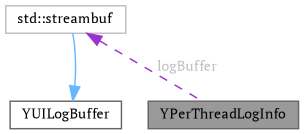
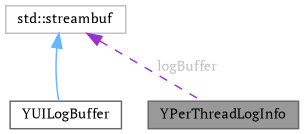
(75, 60) -> (56, 74)
